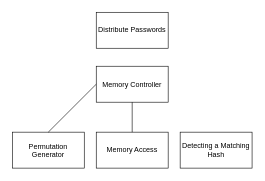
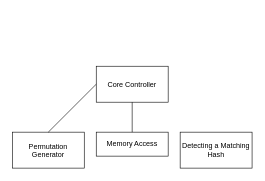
(132, 30) -> none
(132, 85) -> (132, 85)
(132, 150) -> (132, 144)
